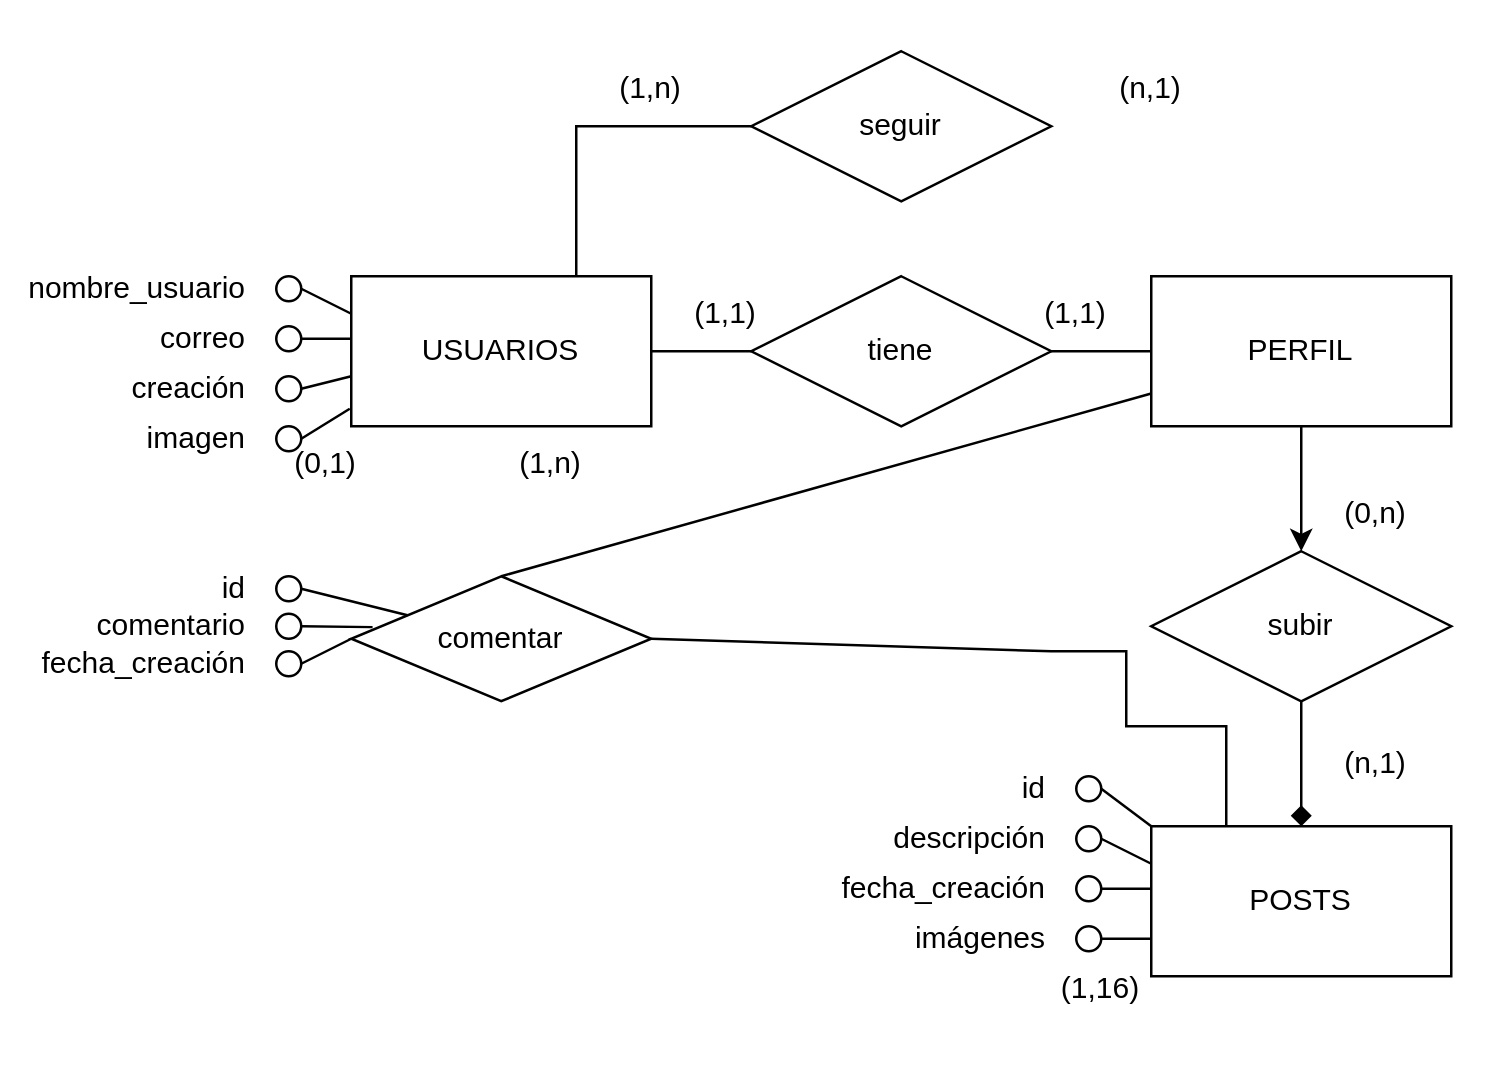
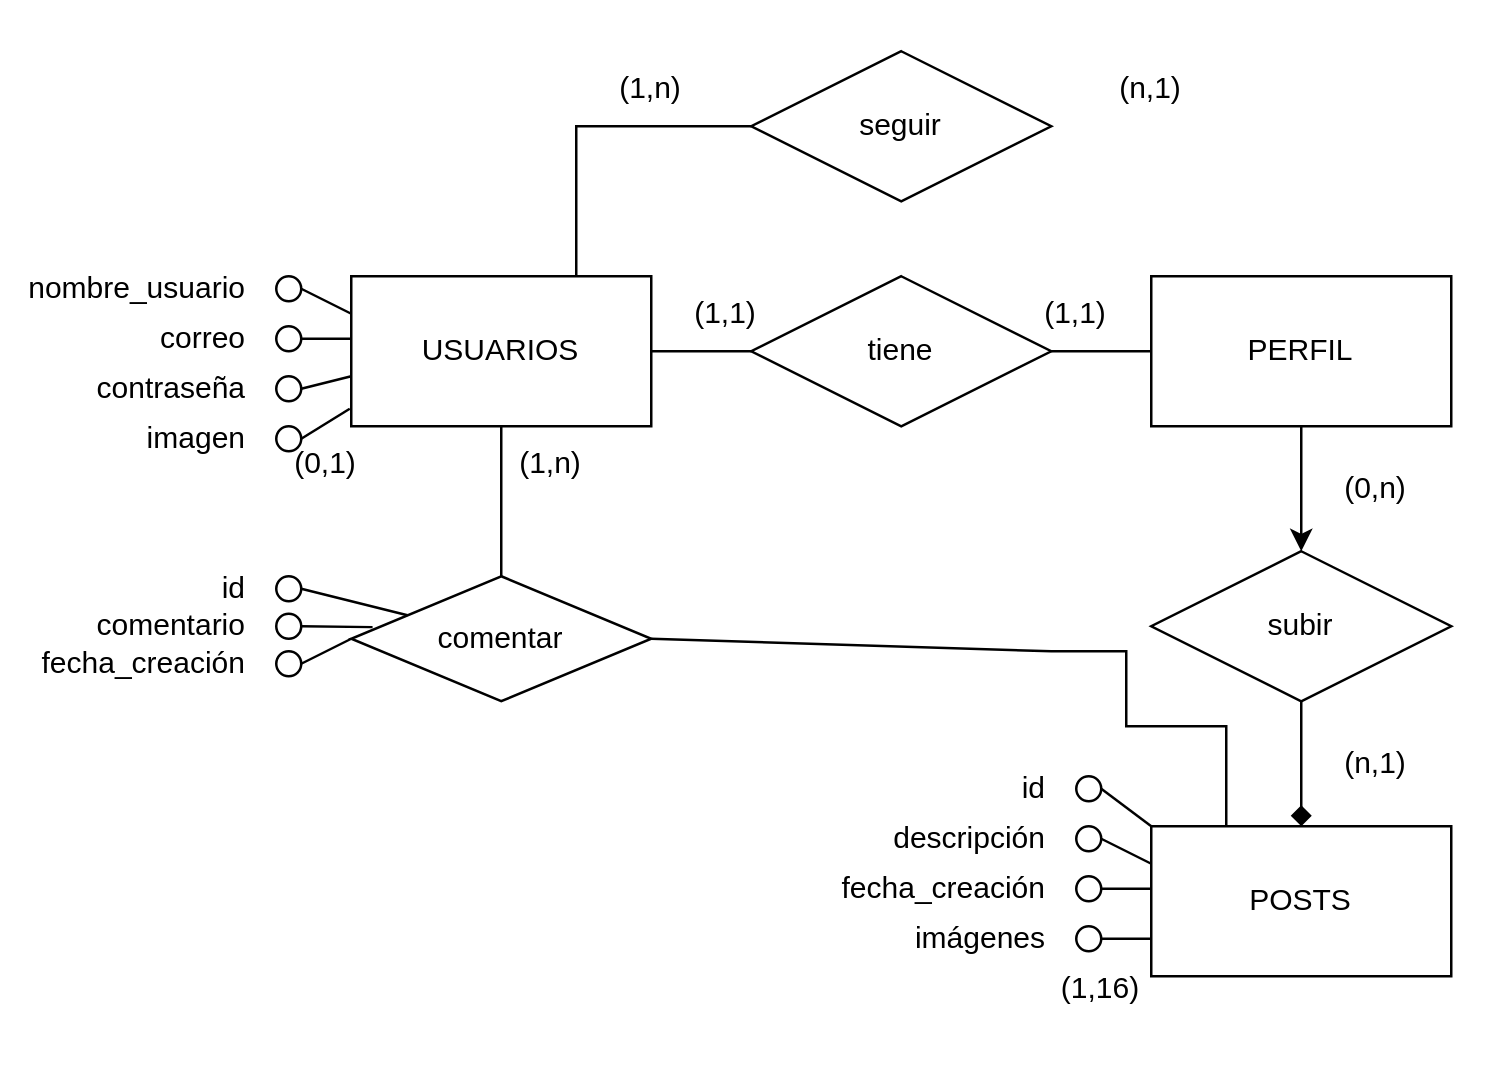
(183, 389) -> (174, 389)
(826, 485) -> (501, 501)
(1376, 514) -> (1376, 489)
